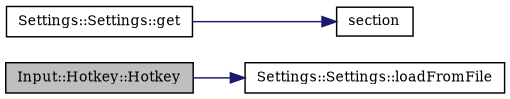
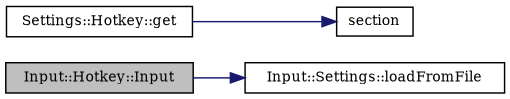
(99, 22) -> (99, 22)
(99, 78) -> (99, 78)
(375, 78) -> (375, 78)
